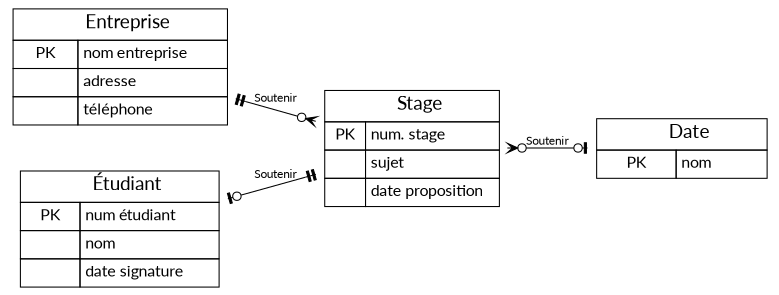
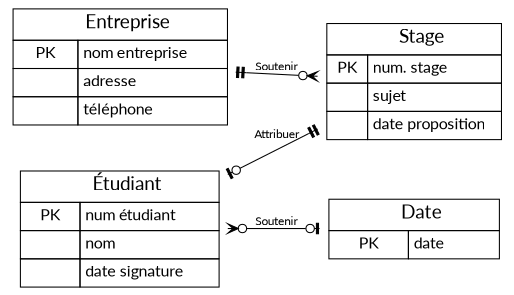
(550, 148) -> (276, 229)
(697, 163) -> (429, 244)
(276, 175) -> (277, 135)
